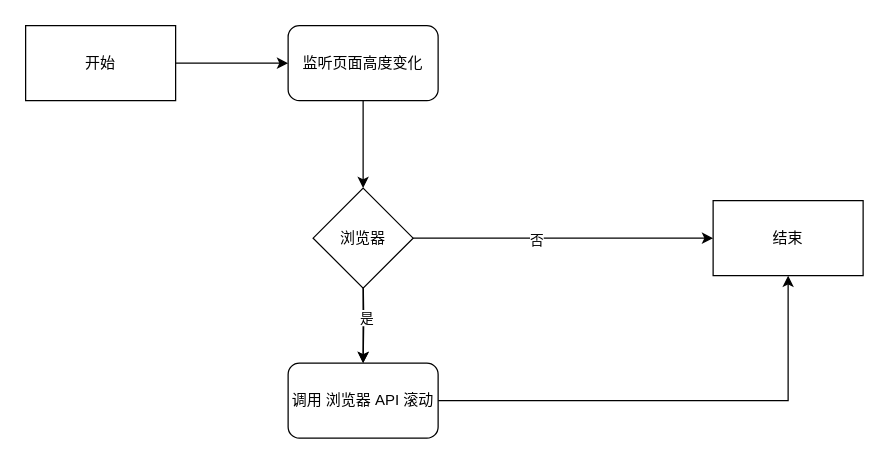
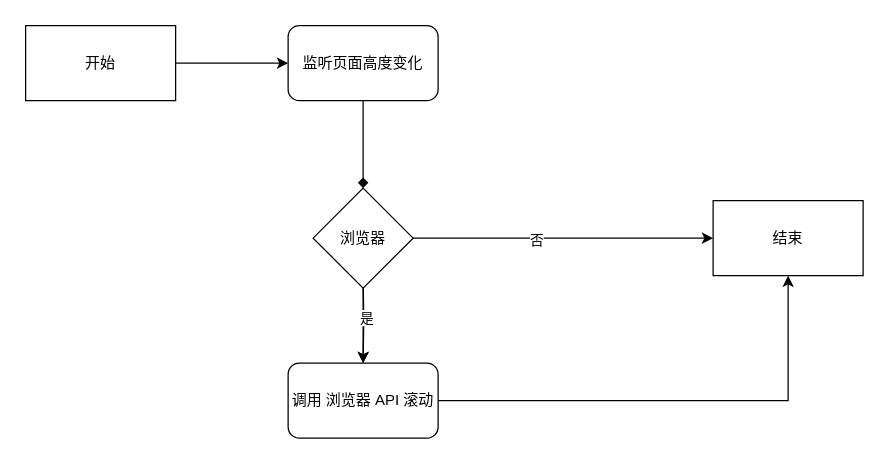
(363, 178) -> (363, 177)
